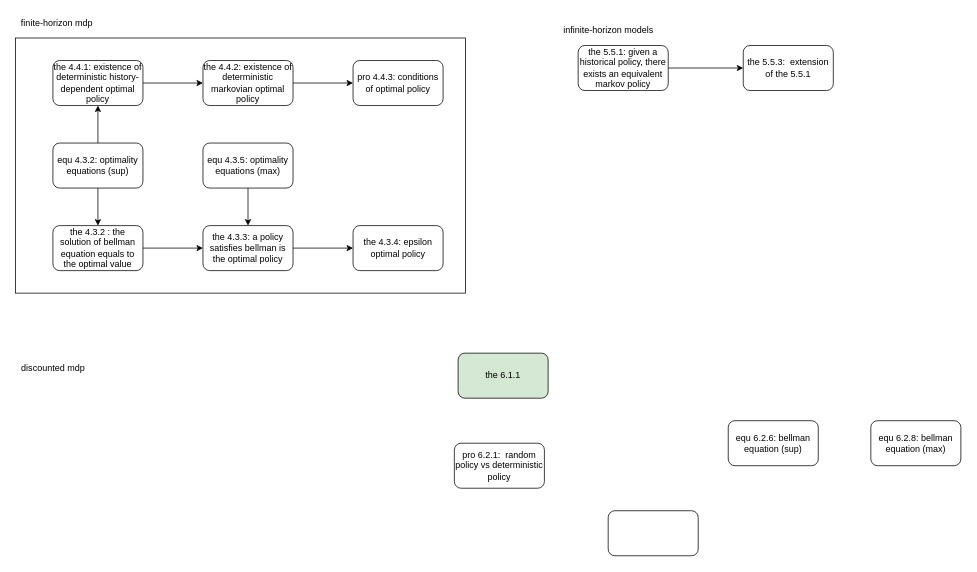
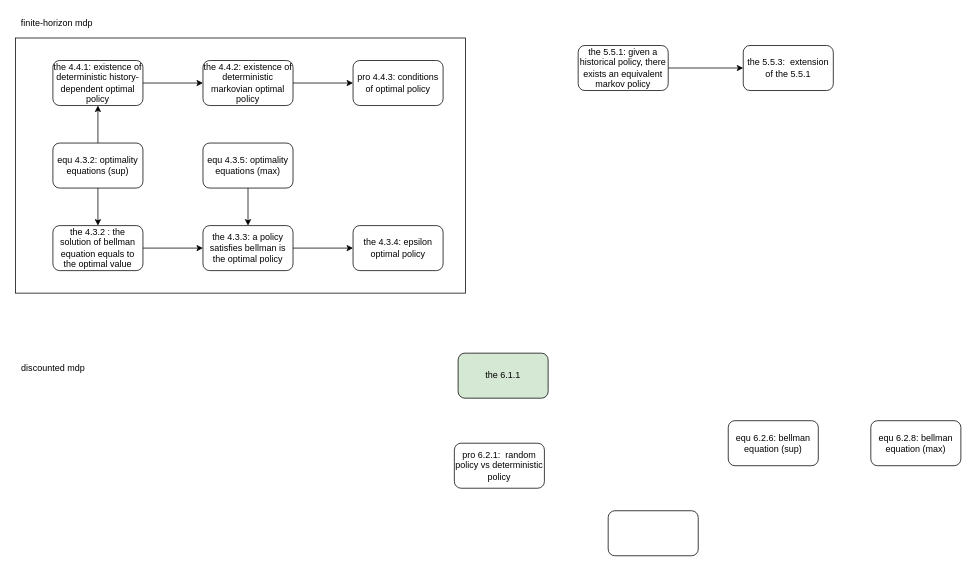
(608, 30) -> none
